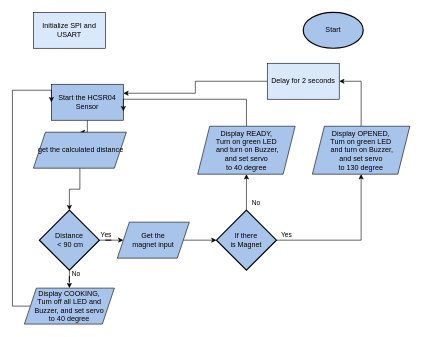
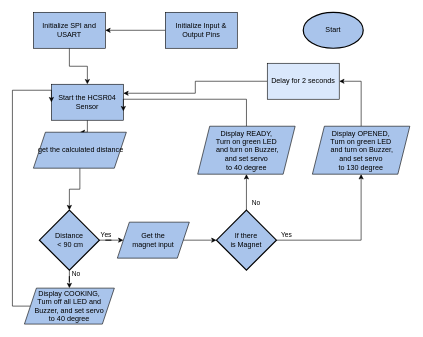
(69, 30) -> (69, 30)
none -> (164, 30)
none -> (201, 30)
none -> (69, 58)
